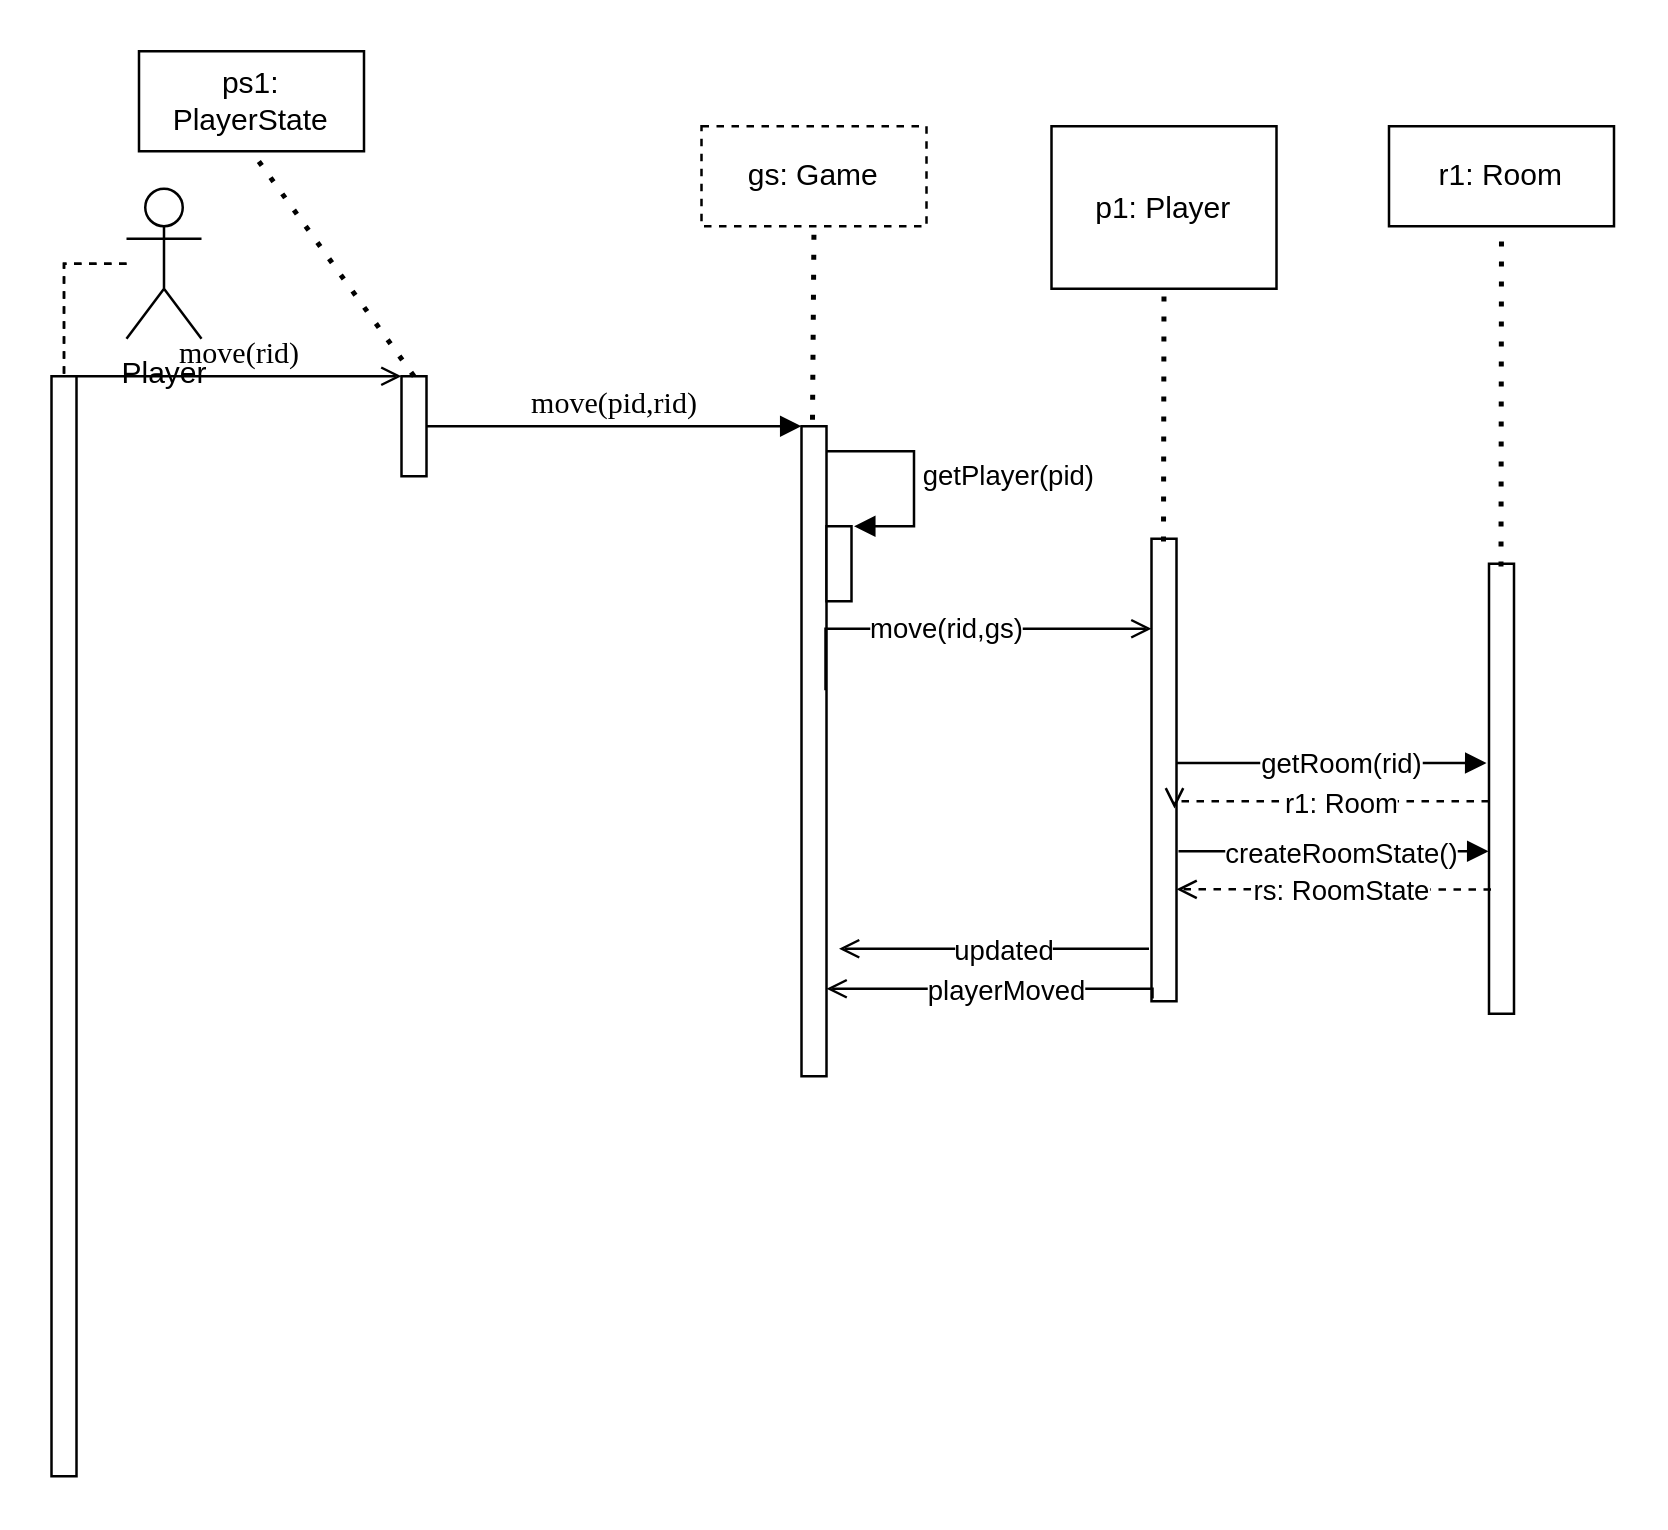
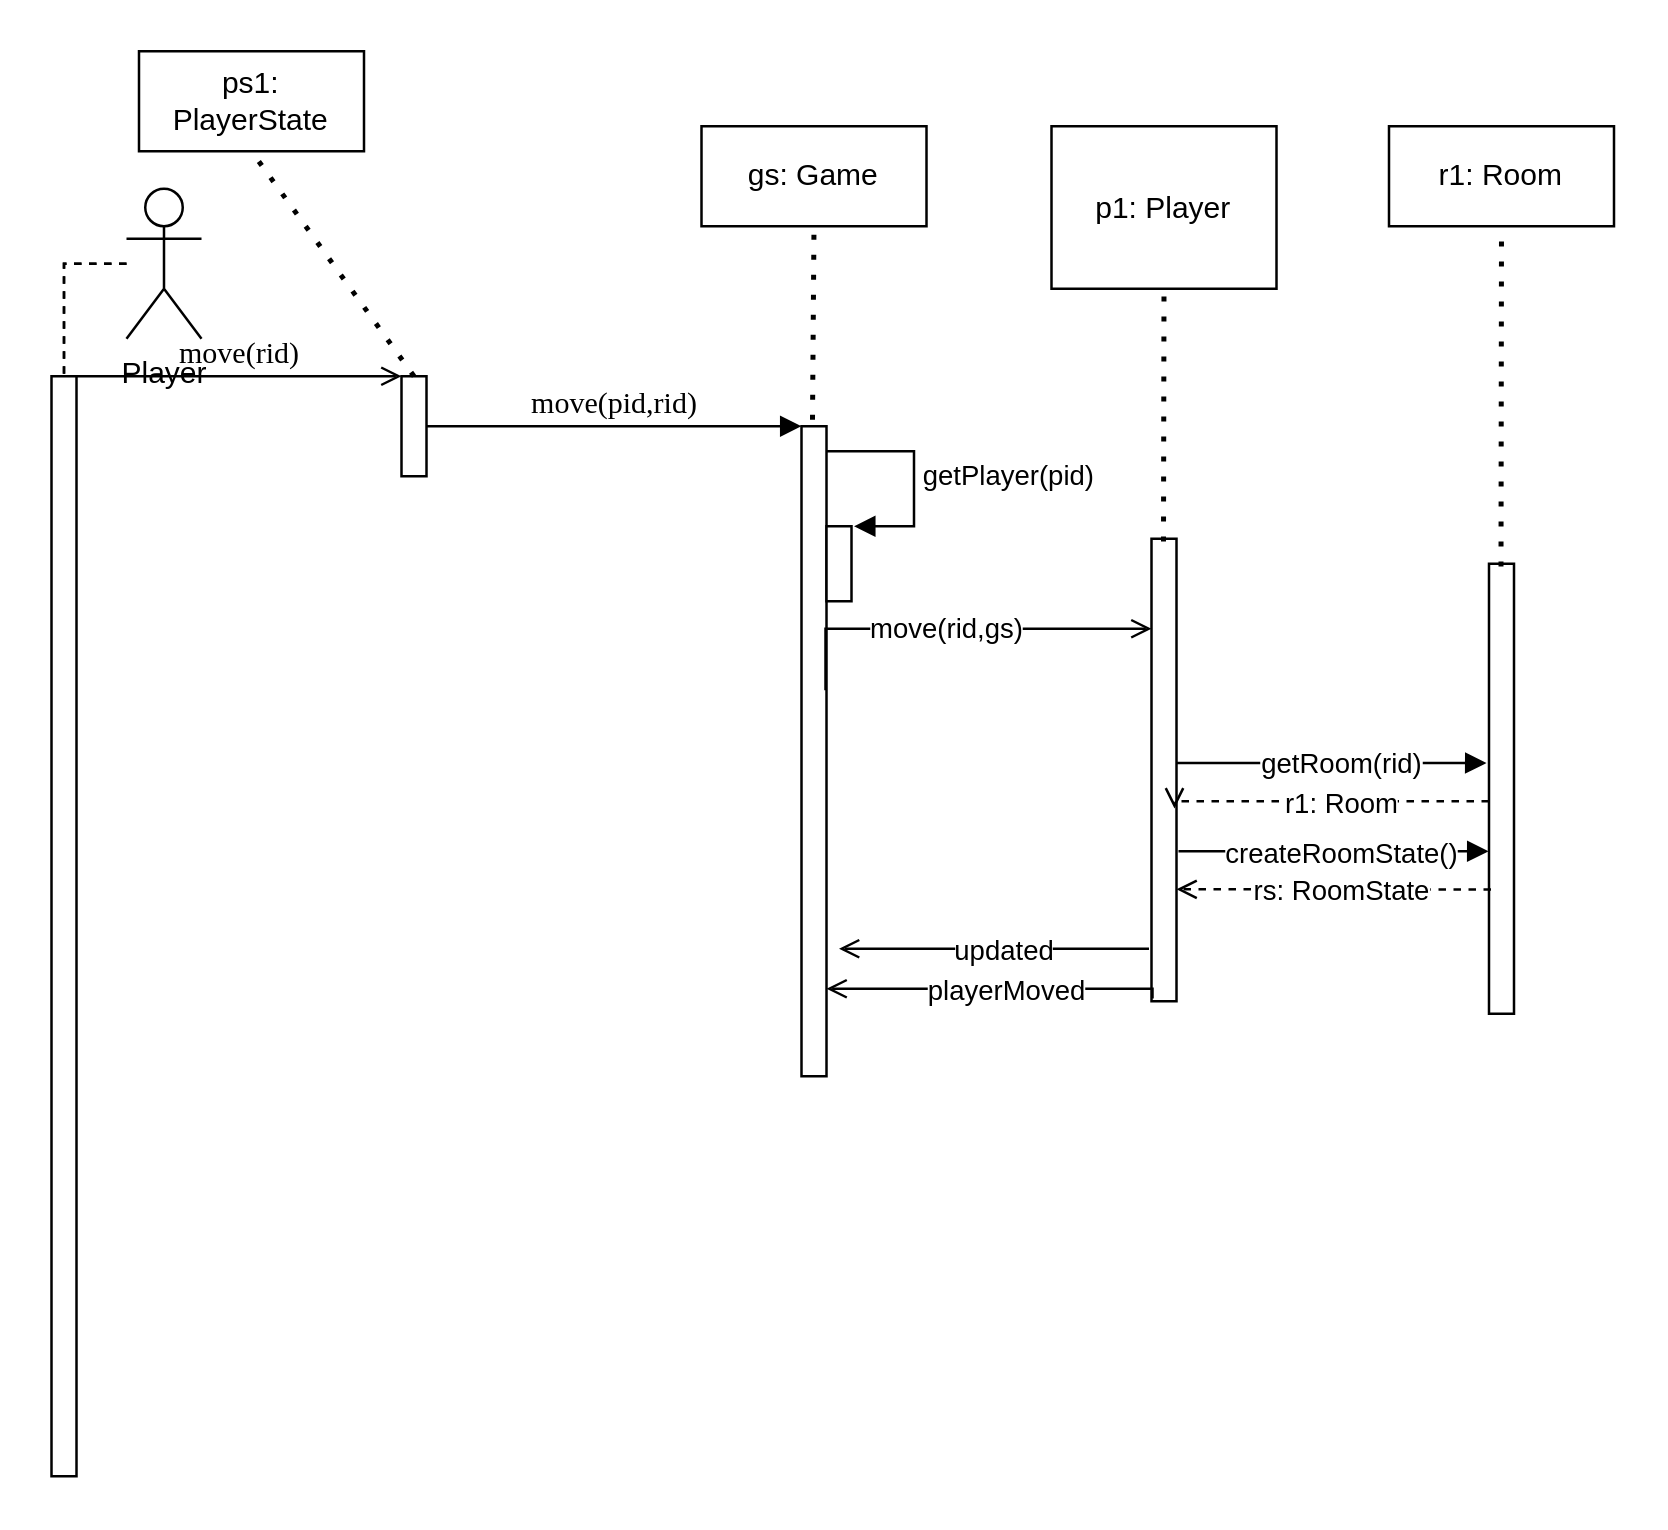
(814, 176) -> (814, 176)
